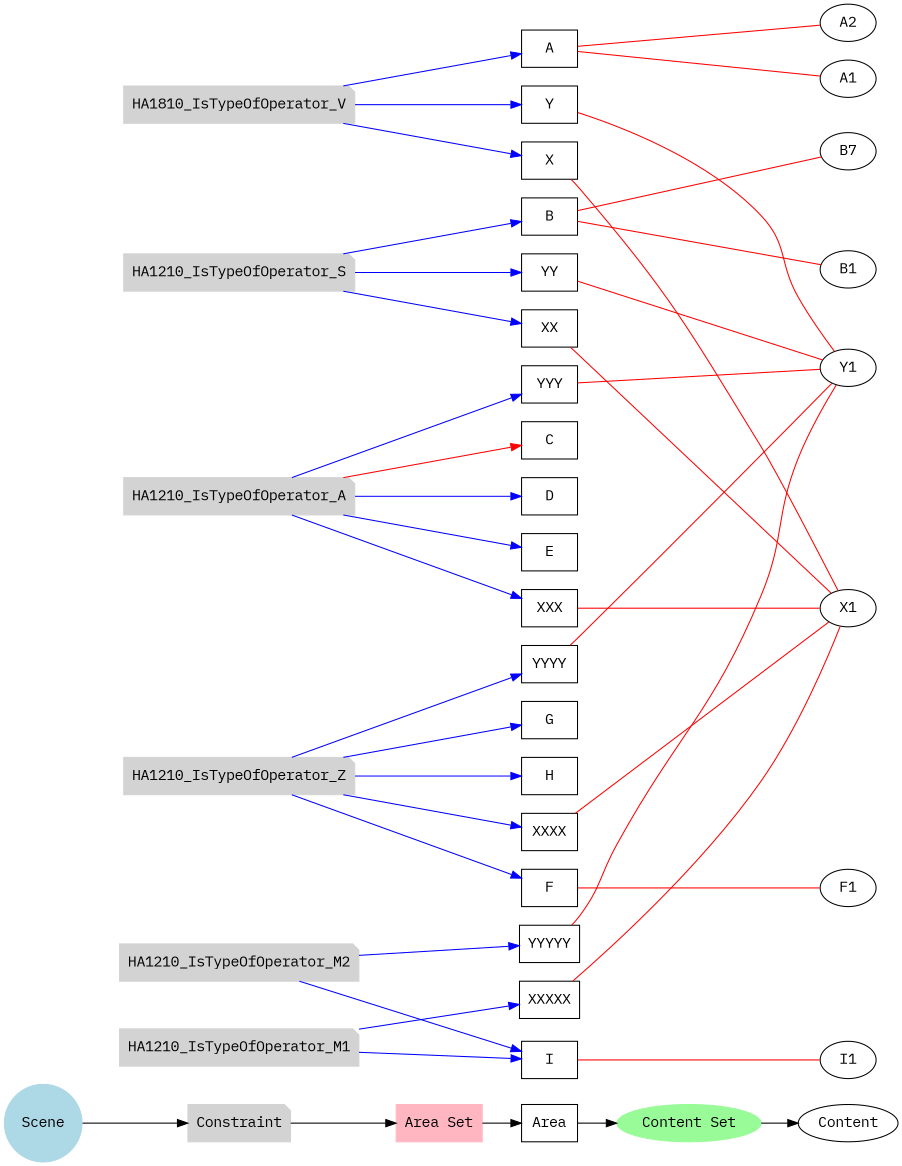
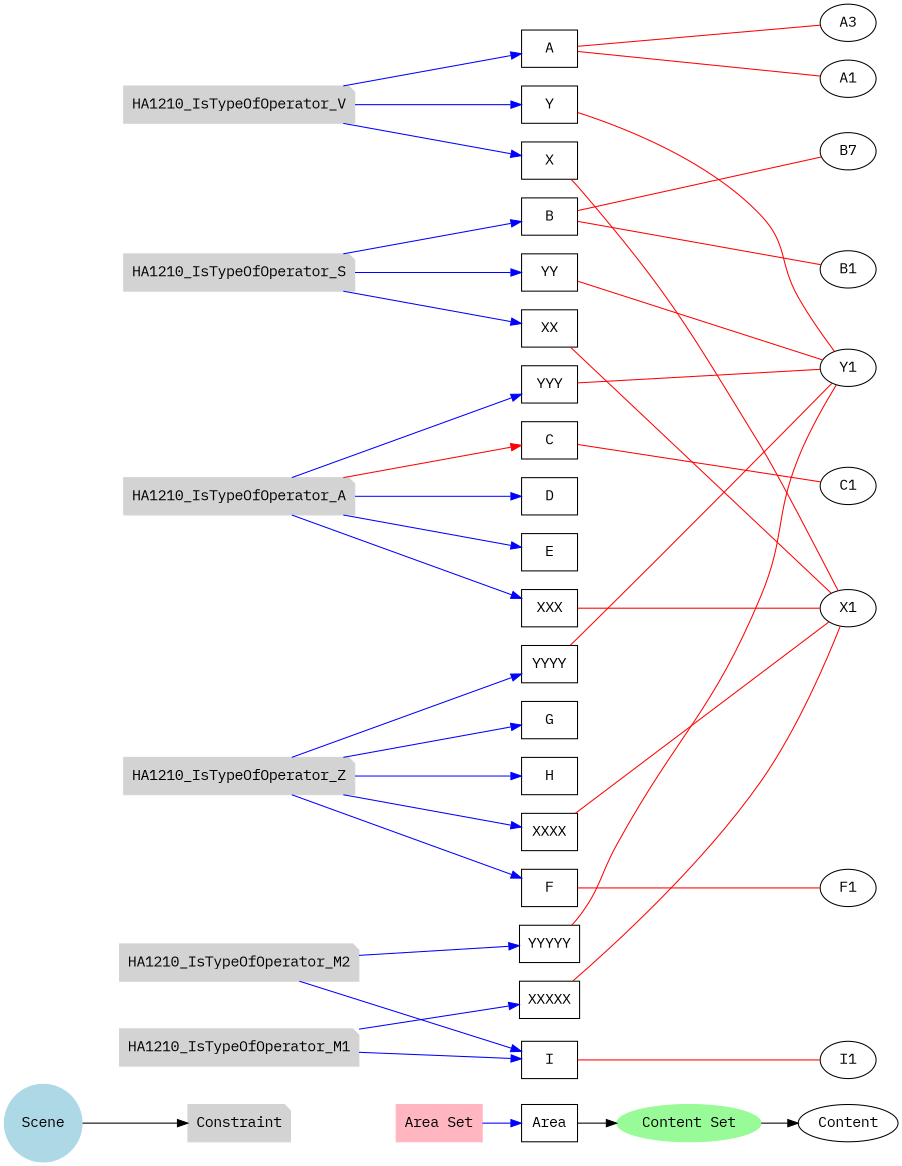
(848, 23) -> (848, 23)
(239, 105) -> (239, 105)
none -> (848, 486)
(338, 1123) -> none
(497, 1123) -> (497, 1123)
